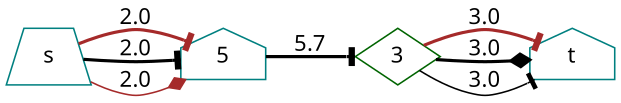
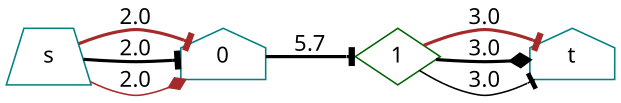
(223, 57) -> (223, 57)
(398, 57) -> (398, 57)
